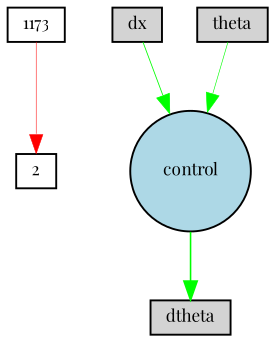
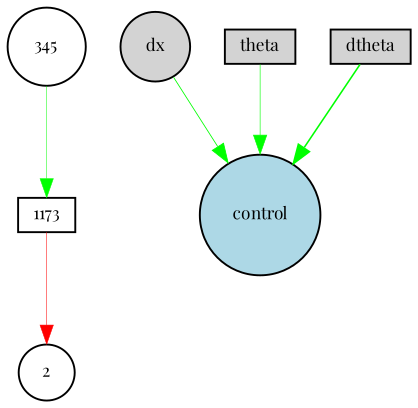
(137, 25) -> (155, 47)
none -> (47, 47)
(36, 171) -> (47, 373)
(191, 256) -> (332, 106)
